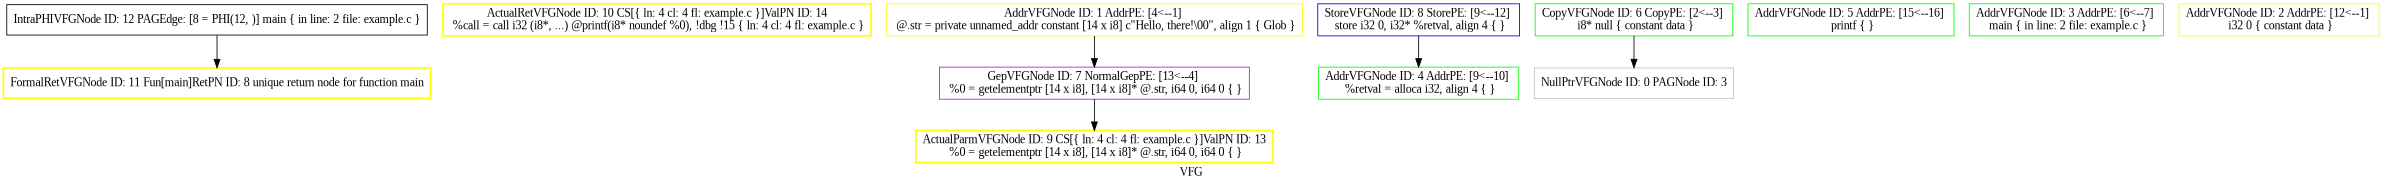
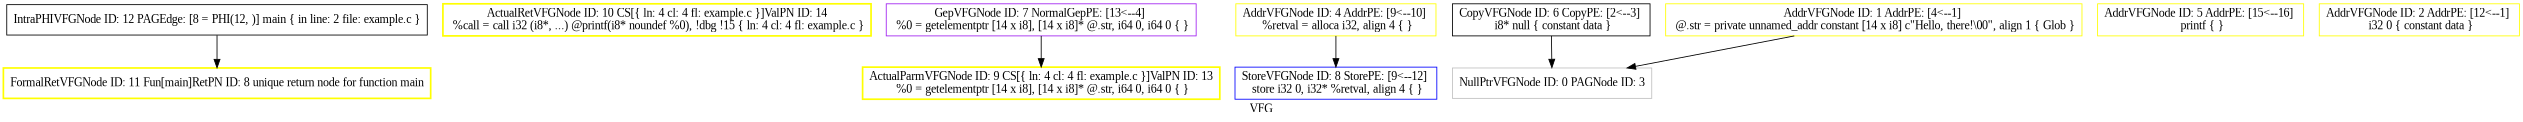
(1634, 20) -> (1551, 20)
(1851, 20) -> (2201, 20)
(2066, 20) -> none
(1094, 47) -> (1715, 51)
(1419, 47) -> (1336, 47)
(1419, 83) -> (1336, 20)
